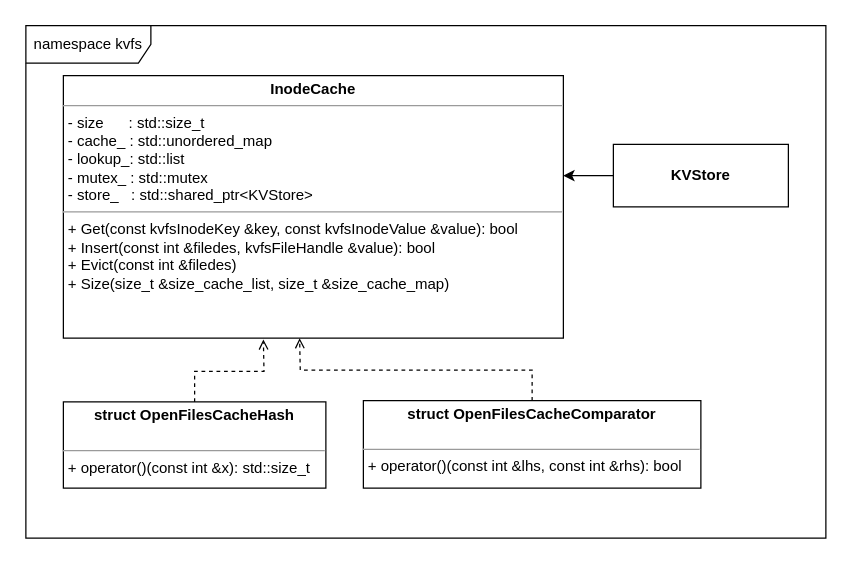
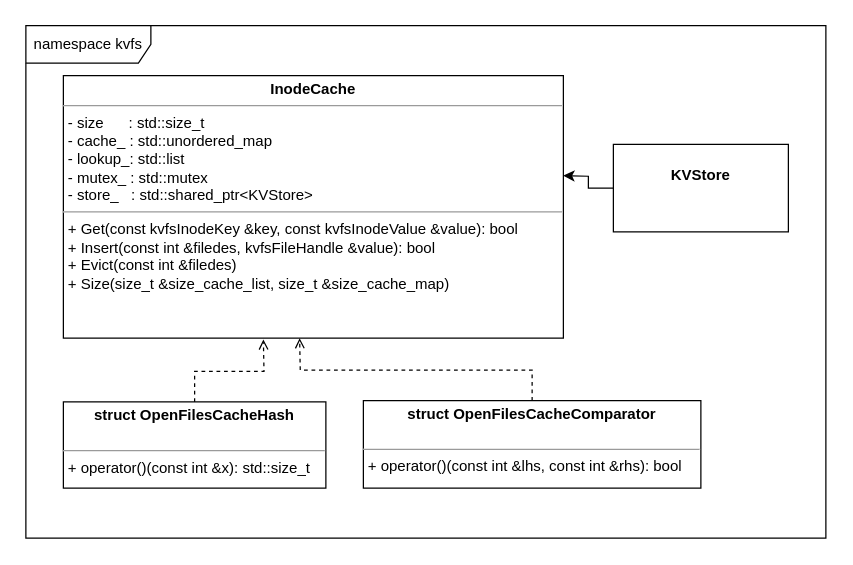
(701, 176) -> (701, 188)
